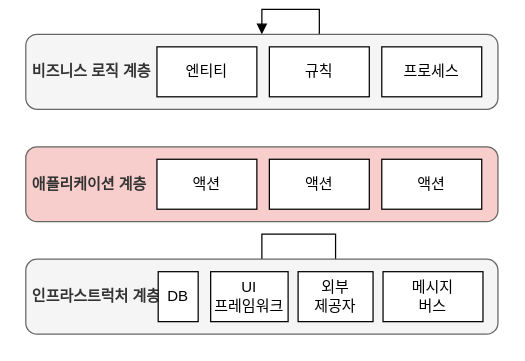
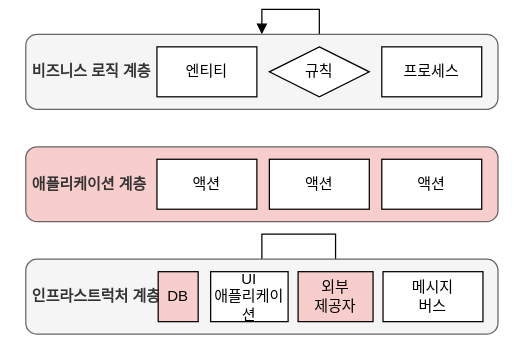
(319, 72) -> (319, 72)
(178, 297) -> (178, 297)
(249, 297) -> (249, 297)
(336, 297) -> (336, 297)
